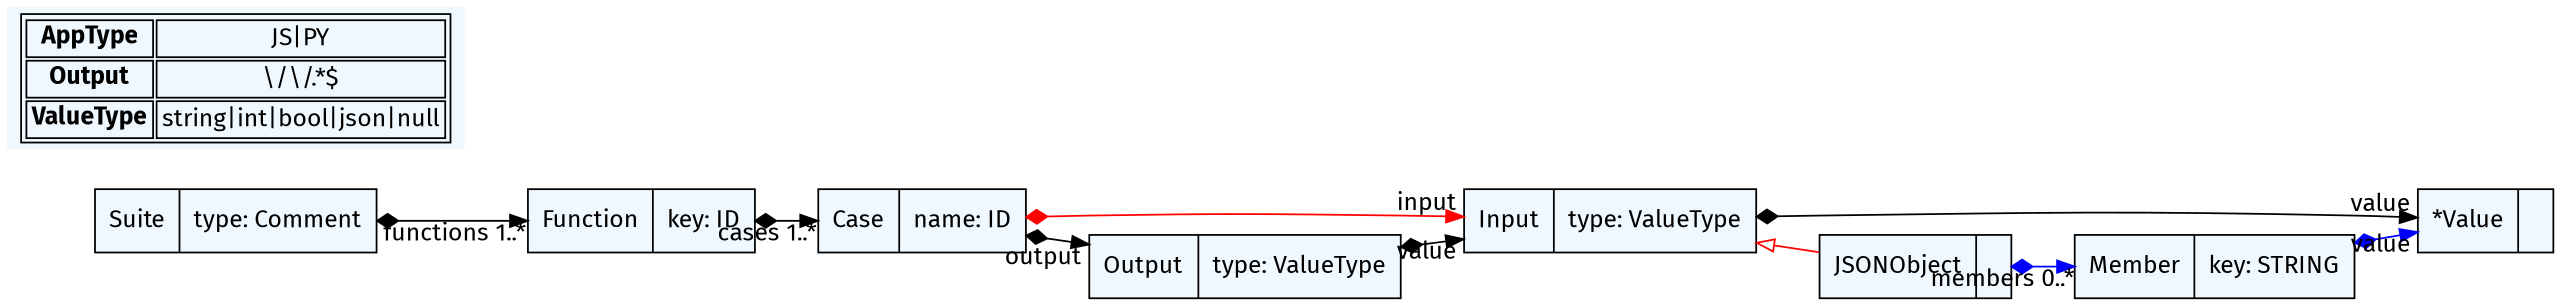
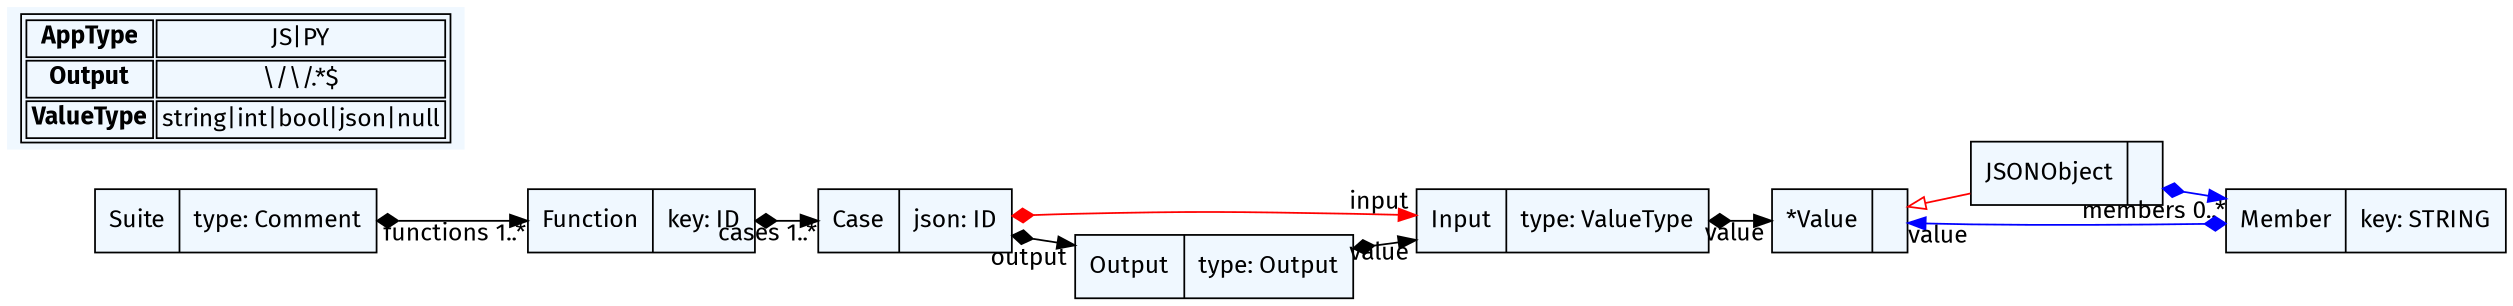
(963, 220) -> (956, 220)
(1797, 249) -> (1948, 198)
(1300, 266) -> (1269, 266)
